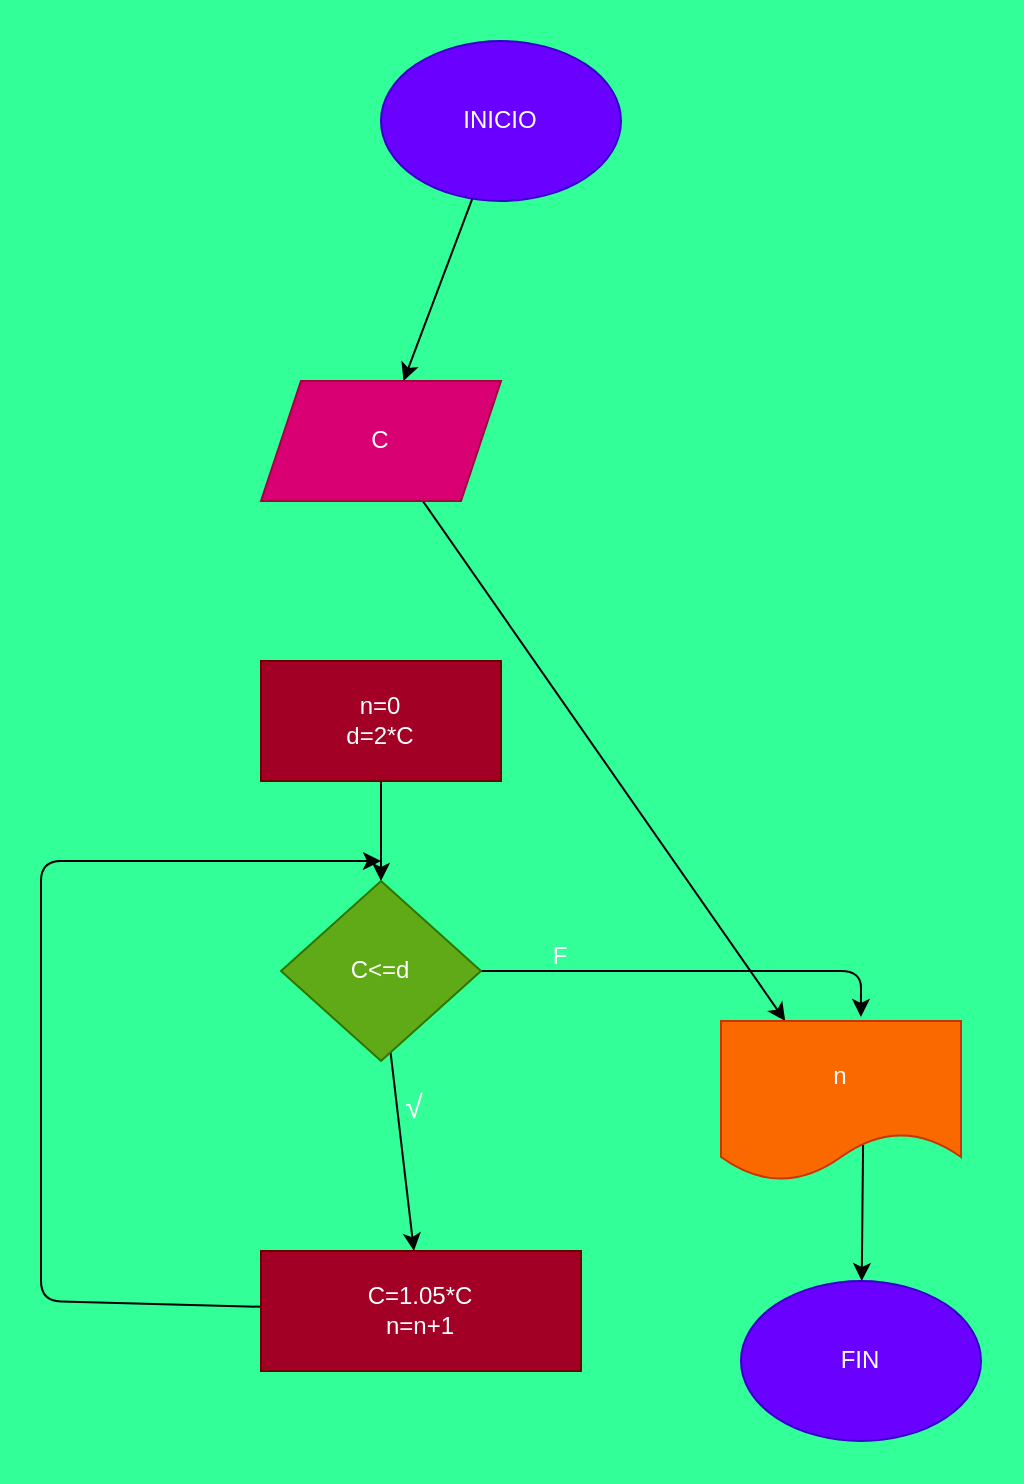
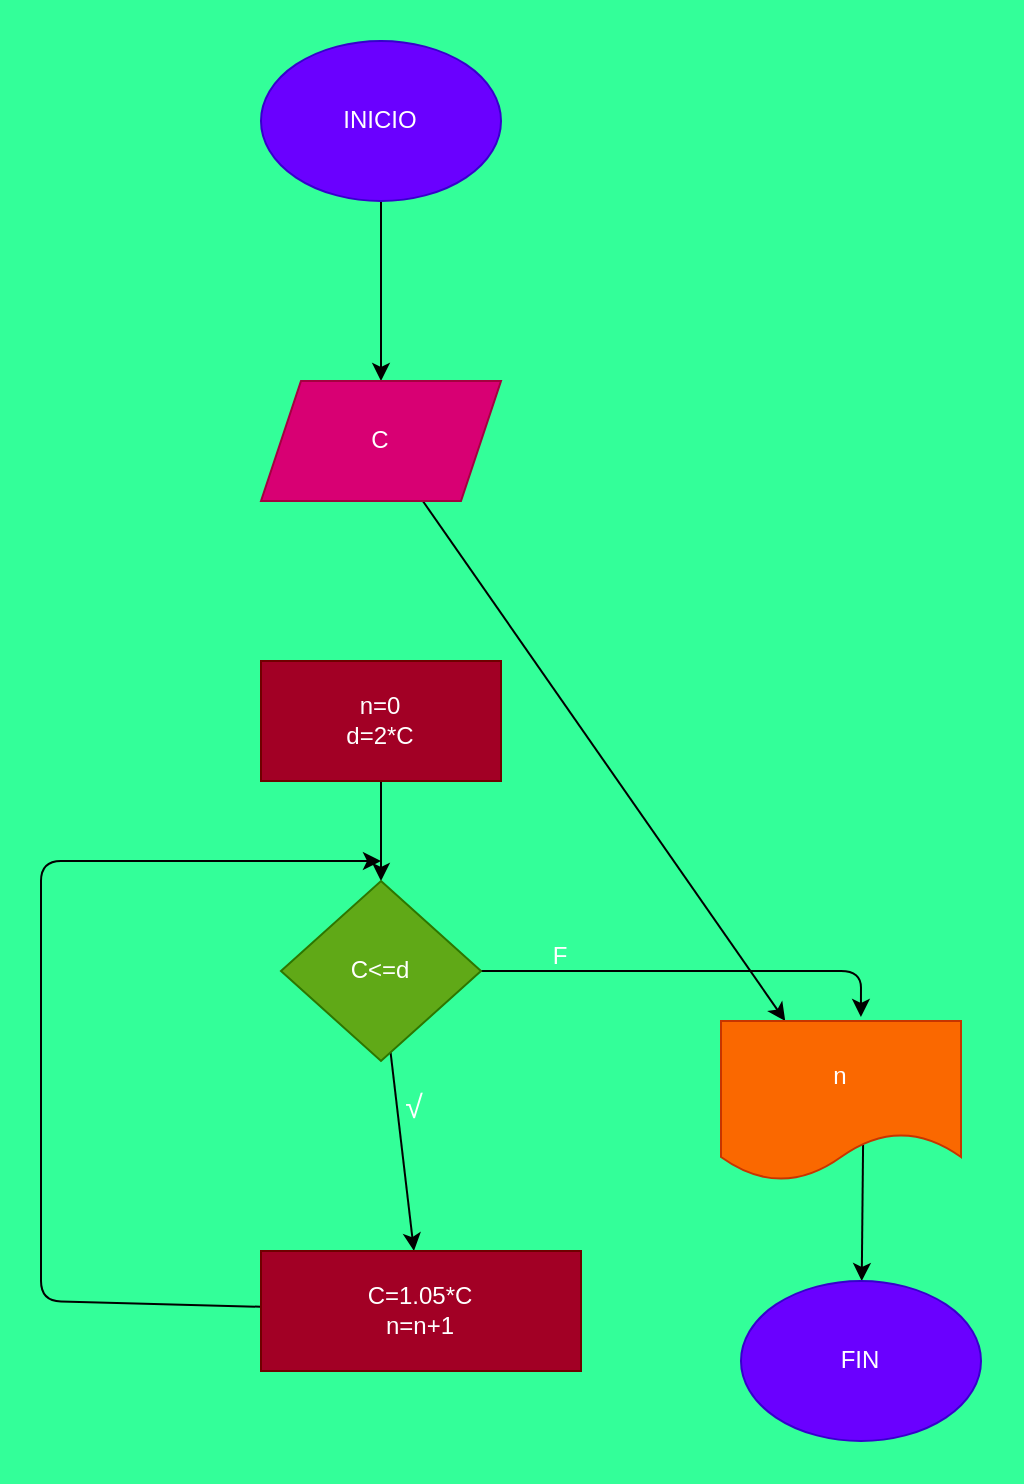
(501, 121) -> (381, 121)
